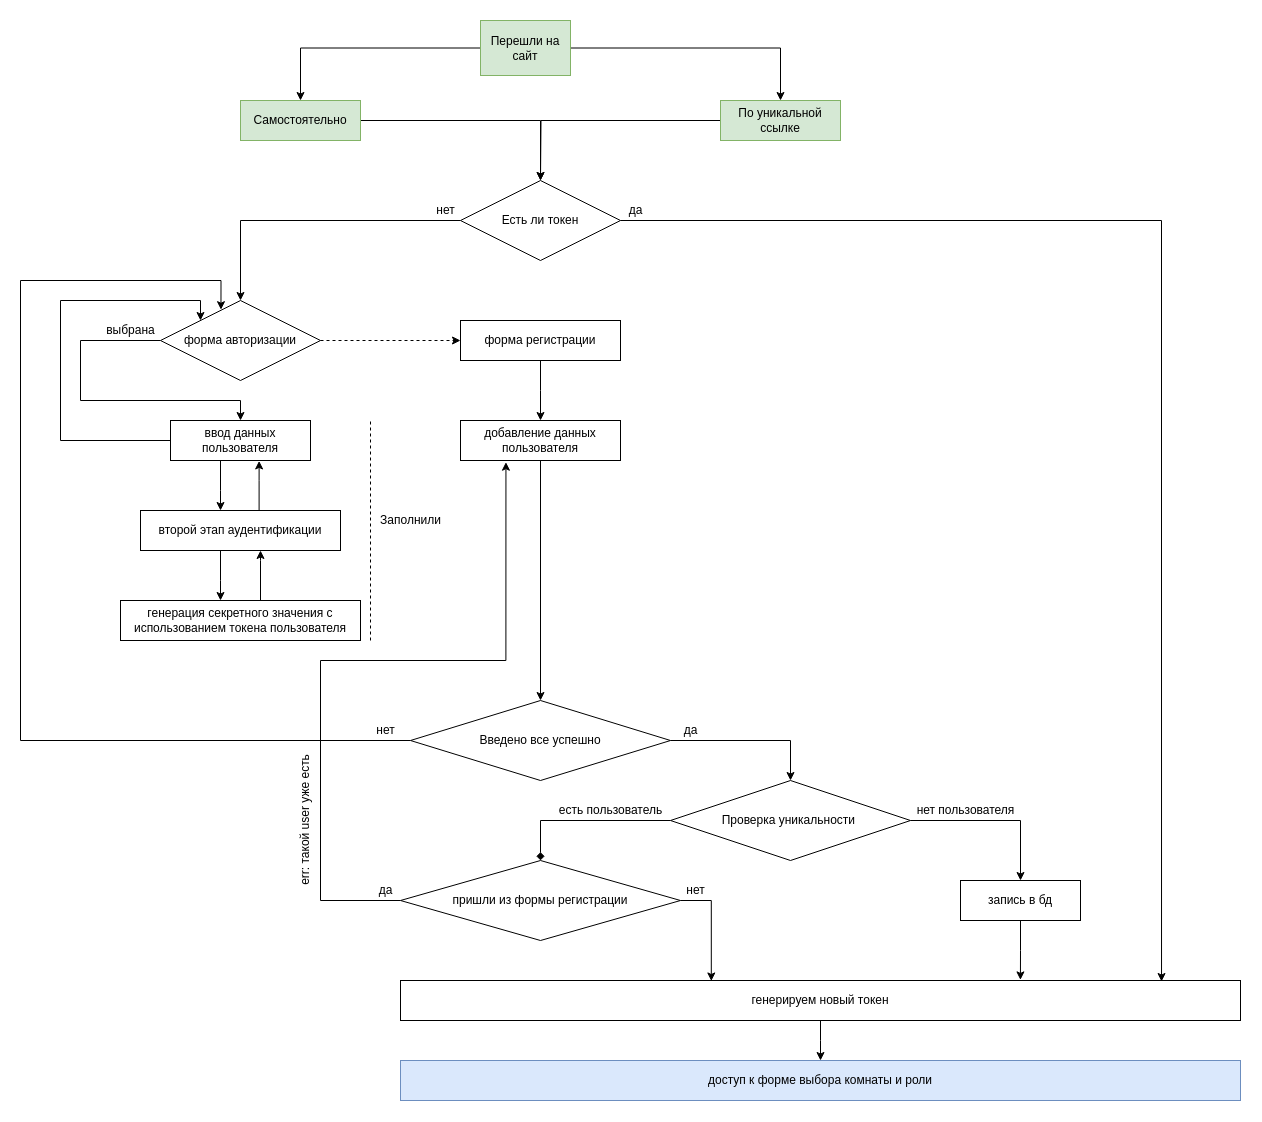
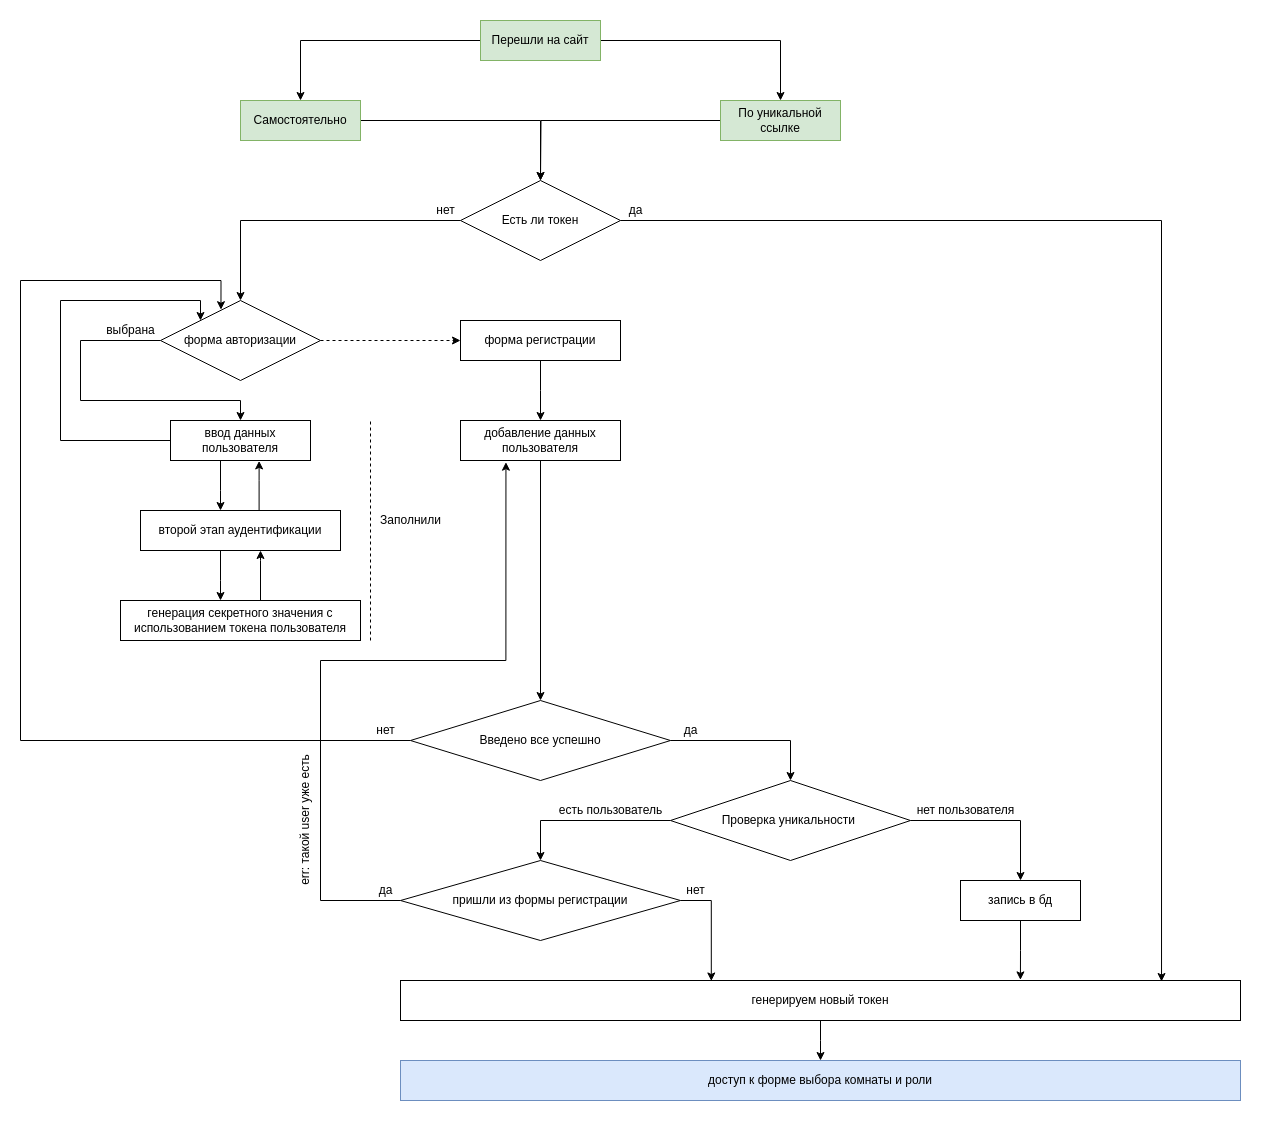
(526, 48) -> (541, 41)
(541, 852) -> (541, 852)
